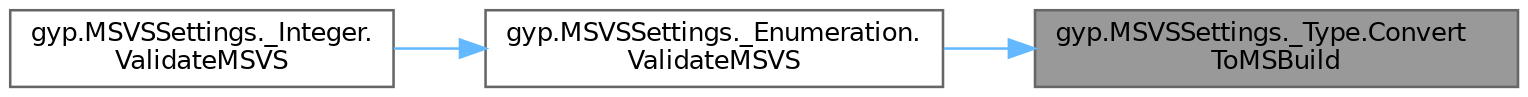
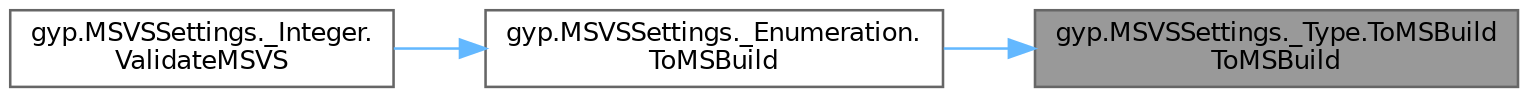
(714, 49) -> (714, 49)
(1276, 49) -> (1276, 49)
